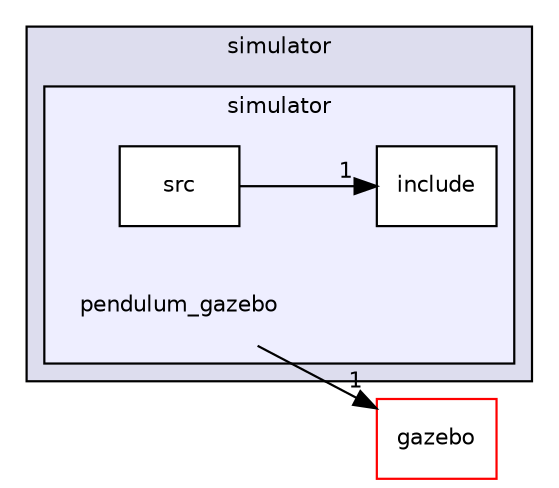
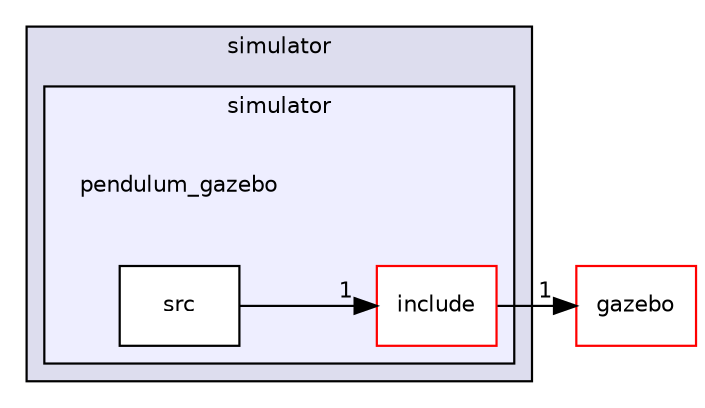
(437, 186) -> (437, 306)
(307, 372) -> (526, 306)
